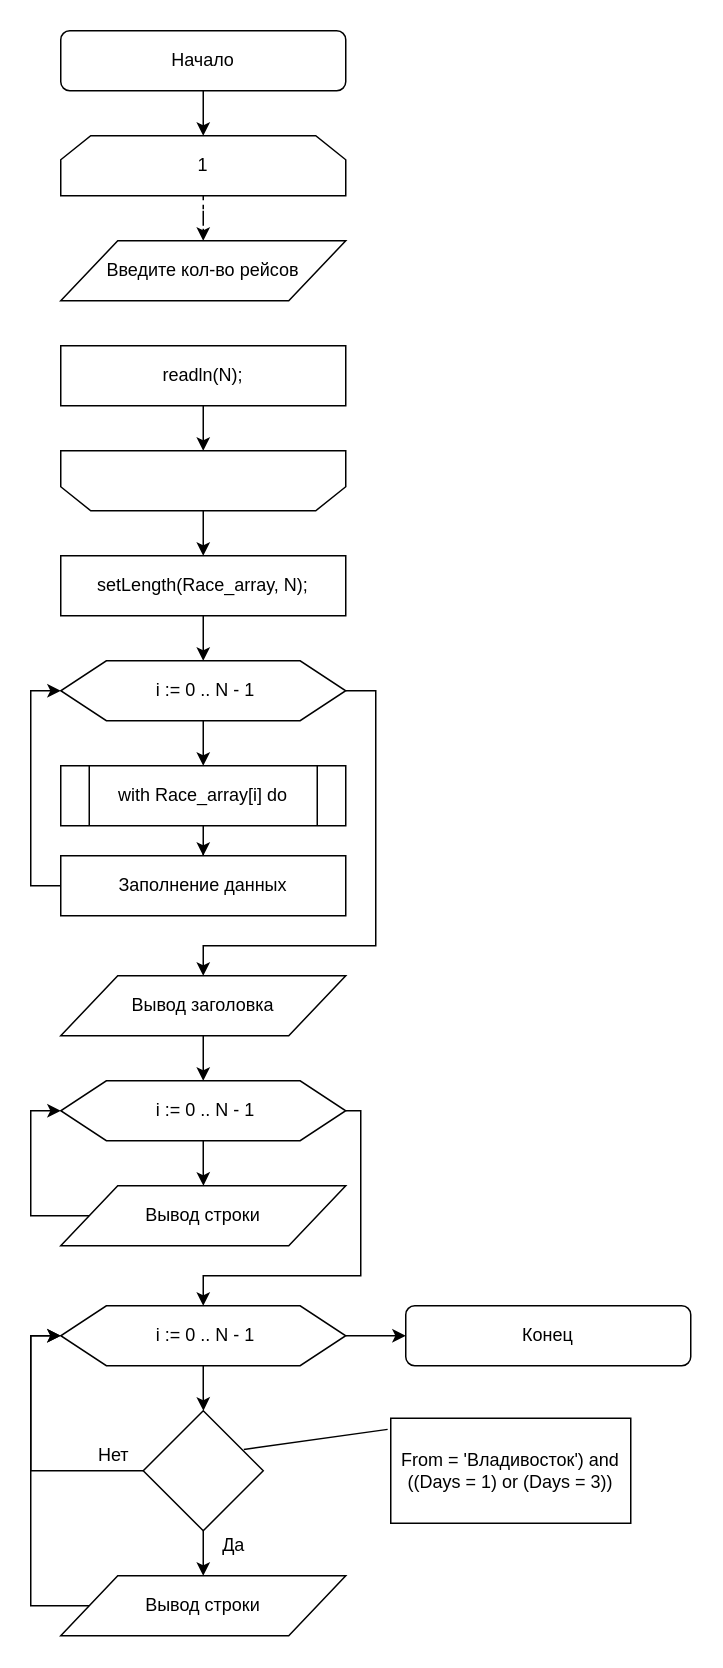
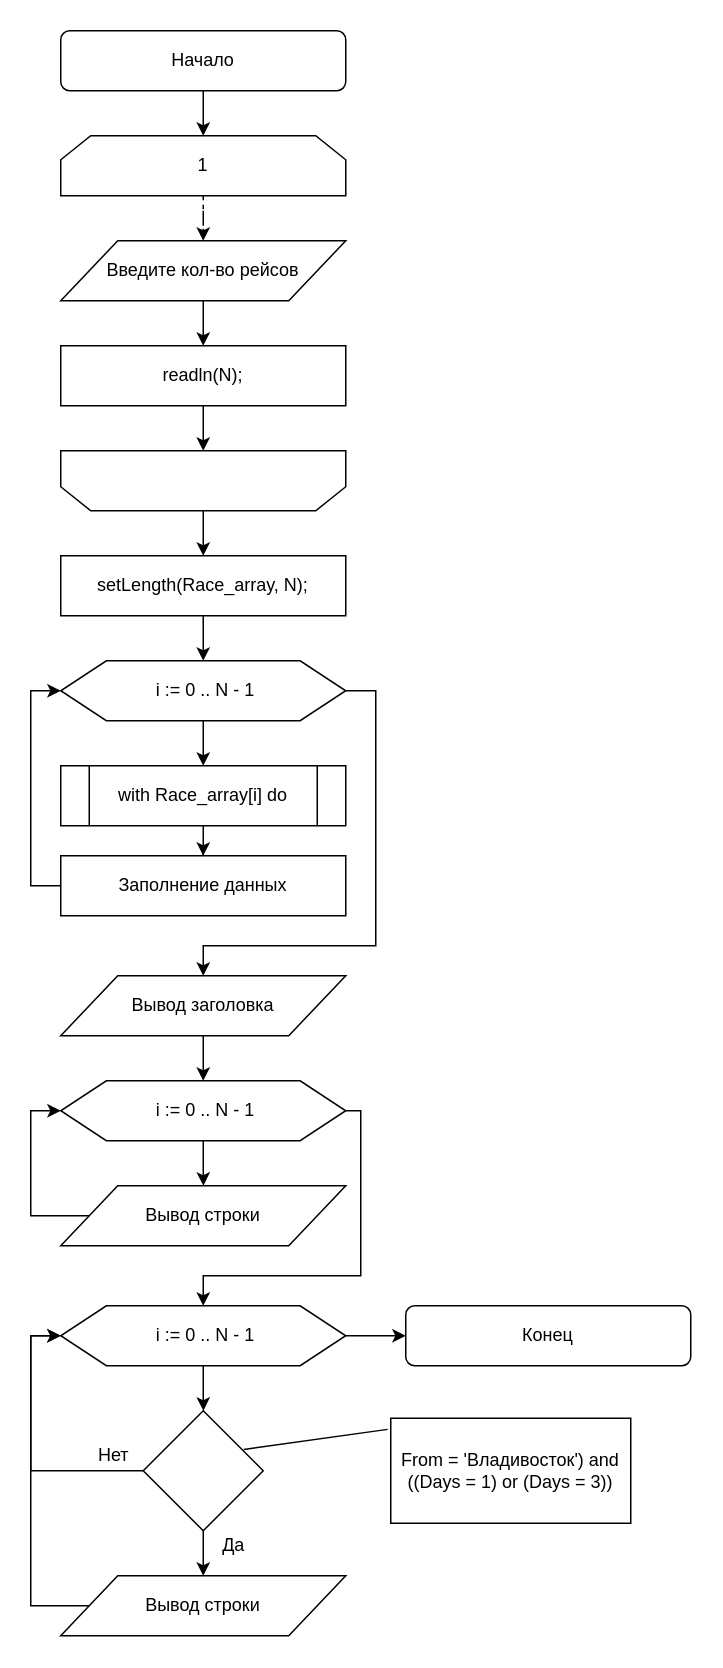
none -> (203, 329)
